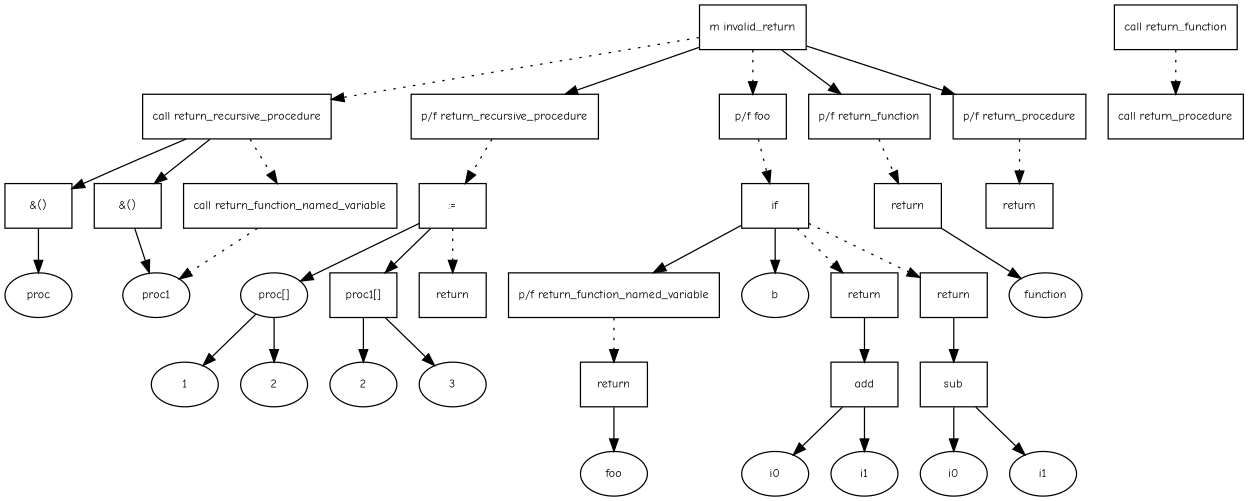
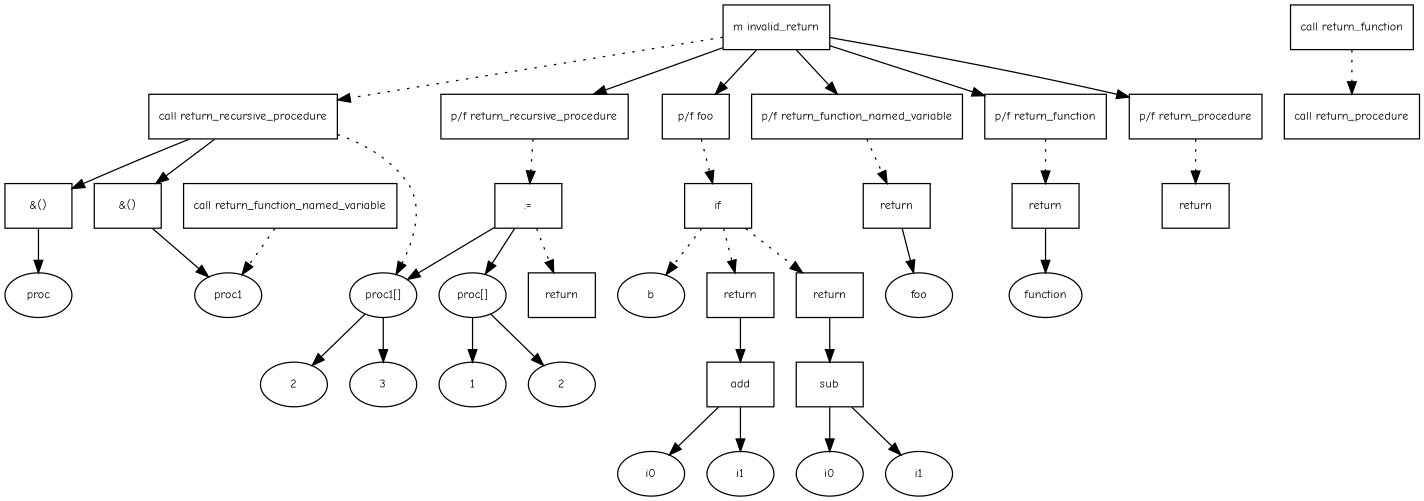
(753, 66) -> (740, 67)
(260, 156) -> (407, 182)
(775, 244) -> (688, 247)
(703, 246) -> (813, 67)
(363, 295) -> (383, 295)
